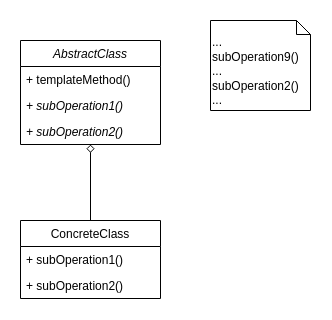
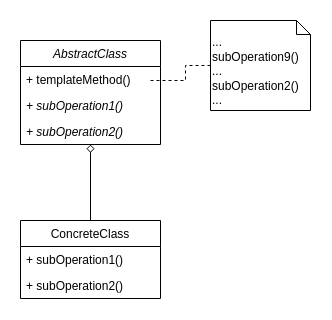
none -> (186, 78)
